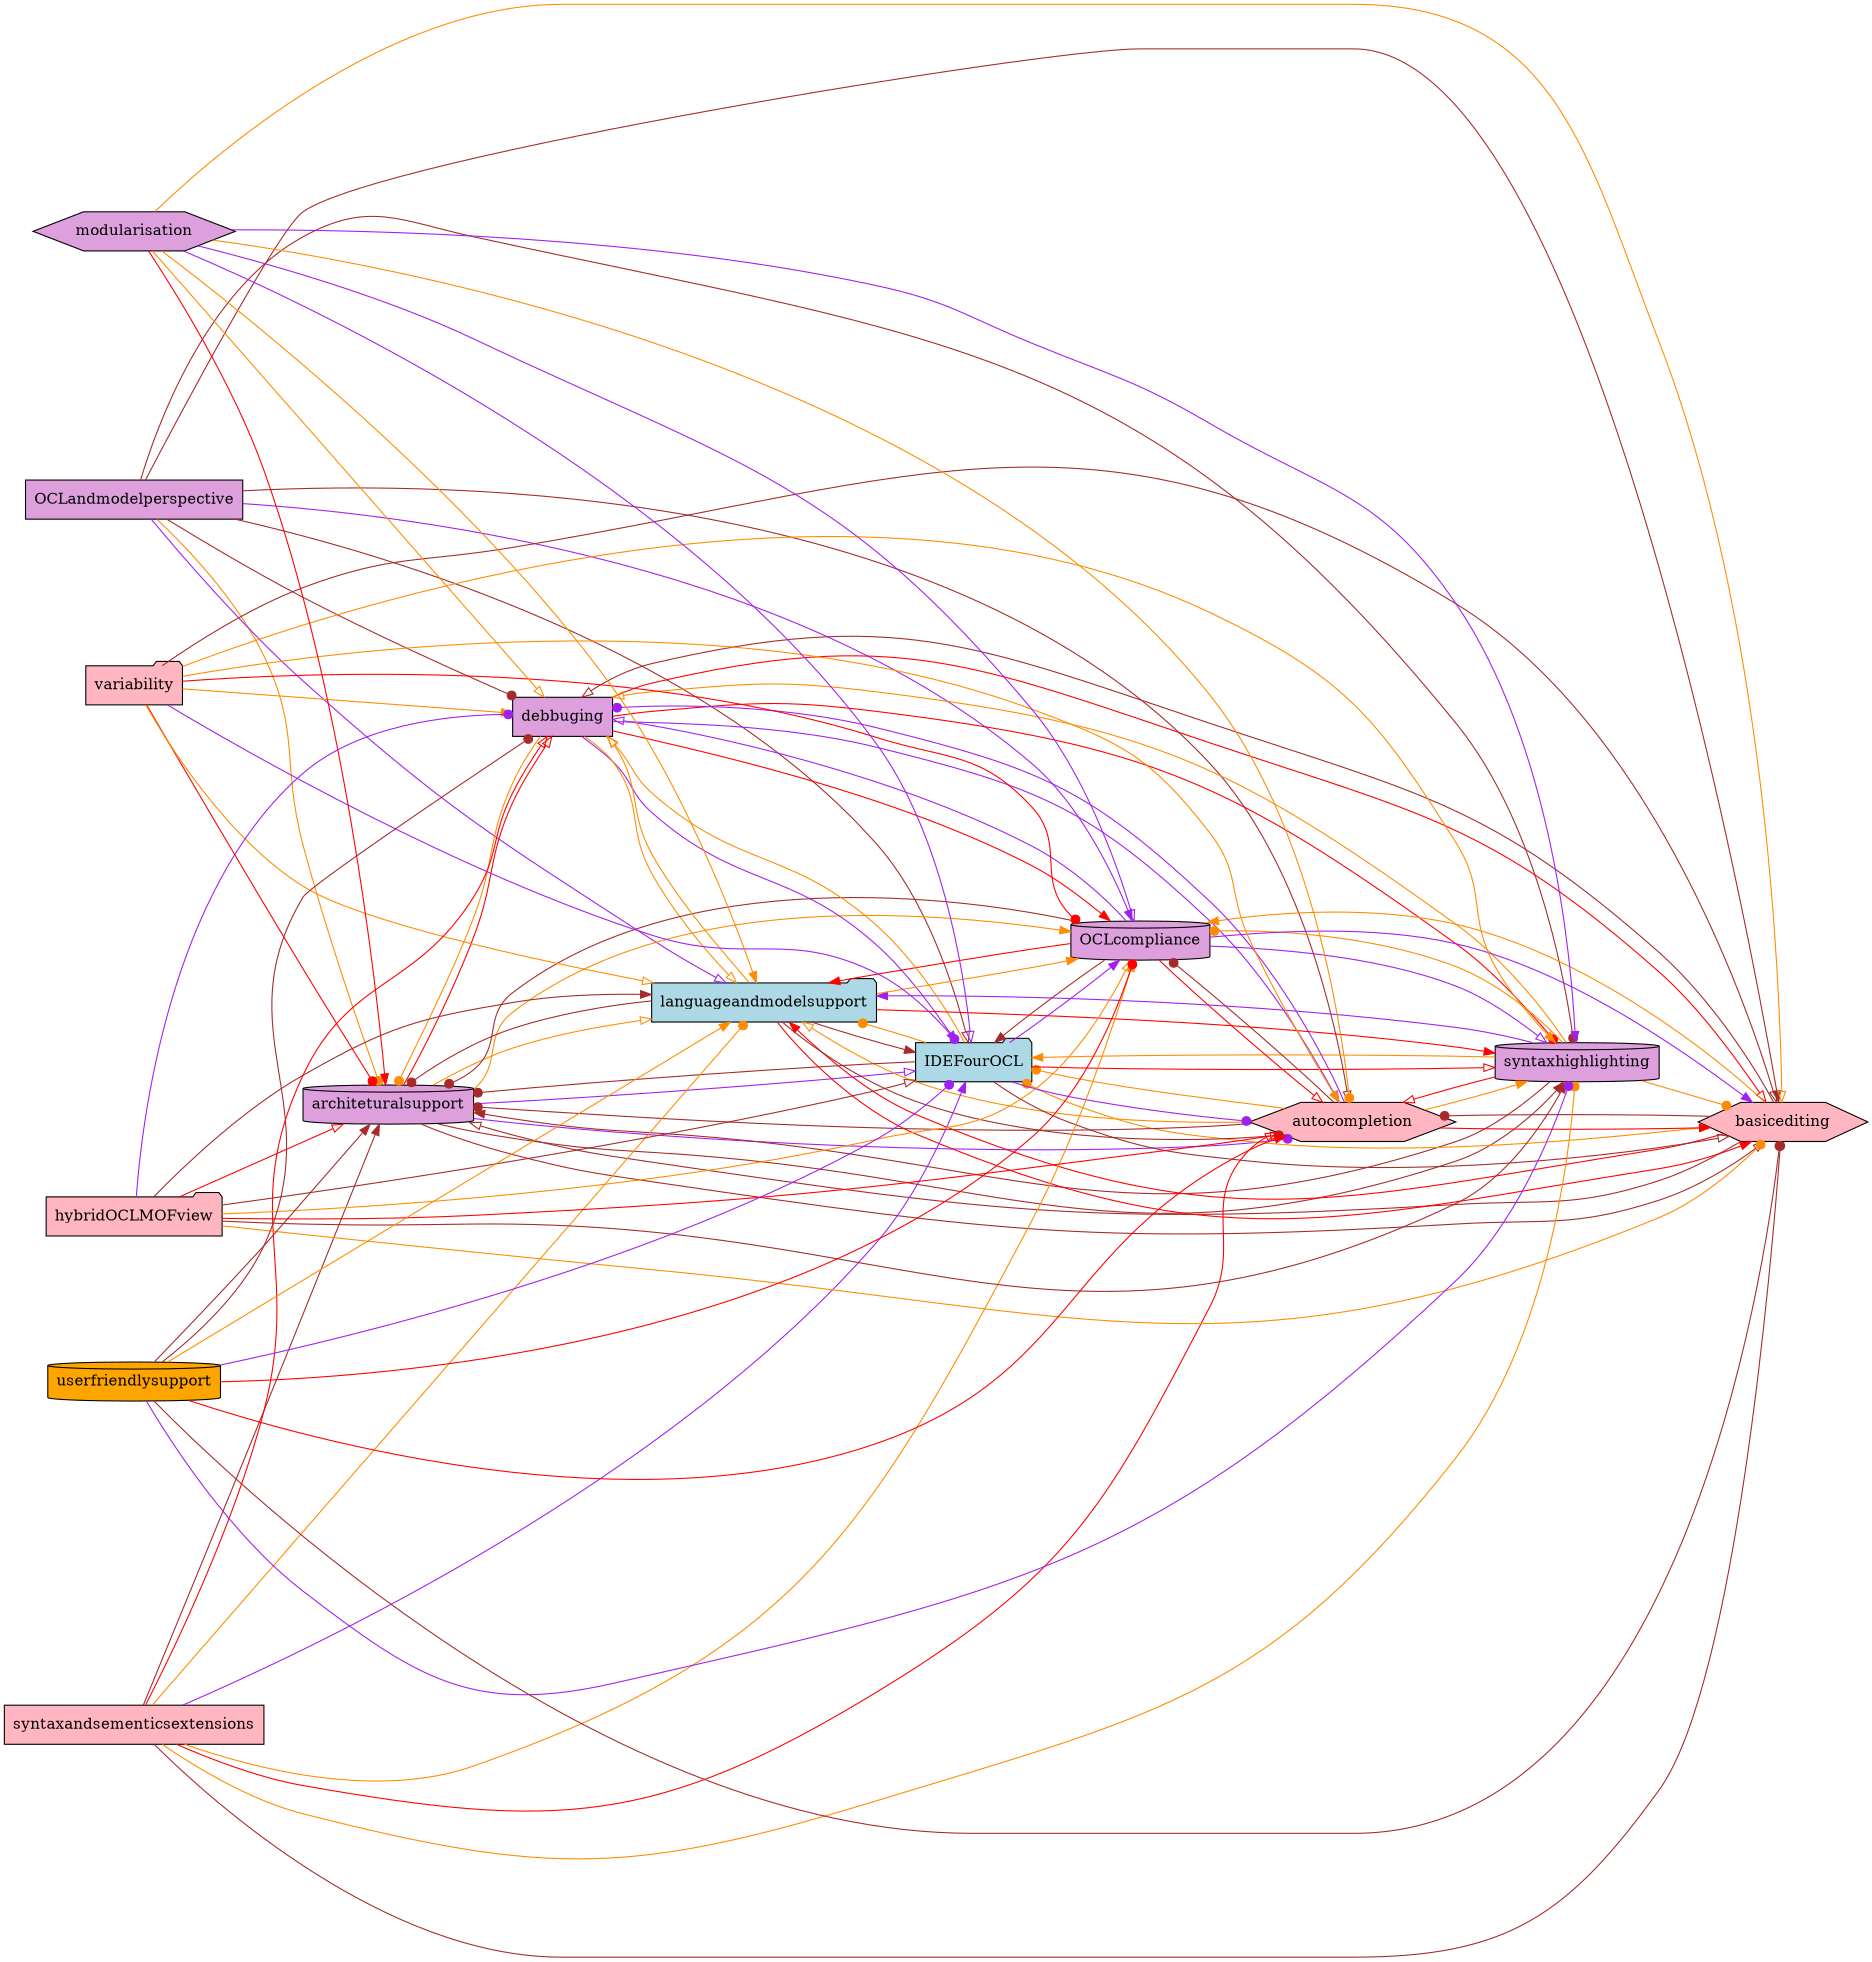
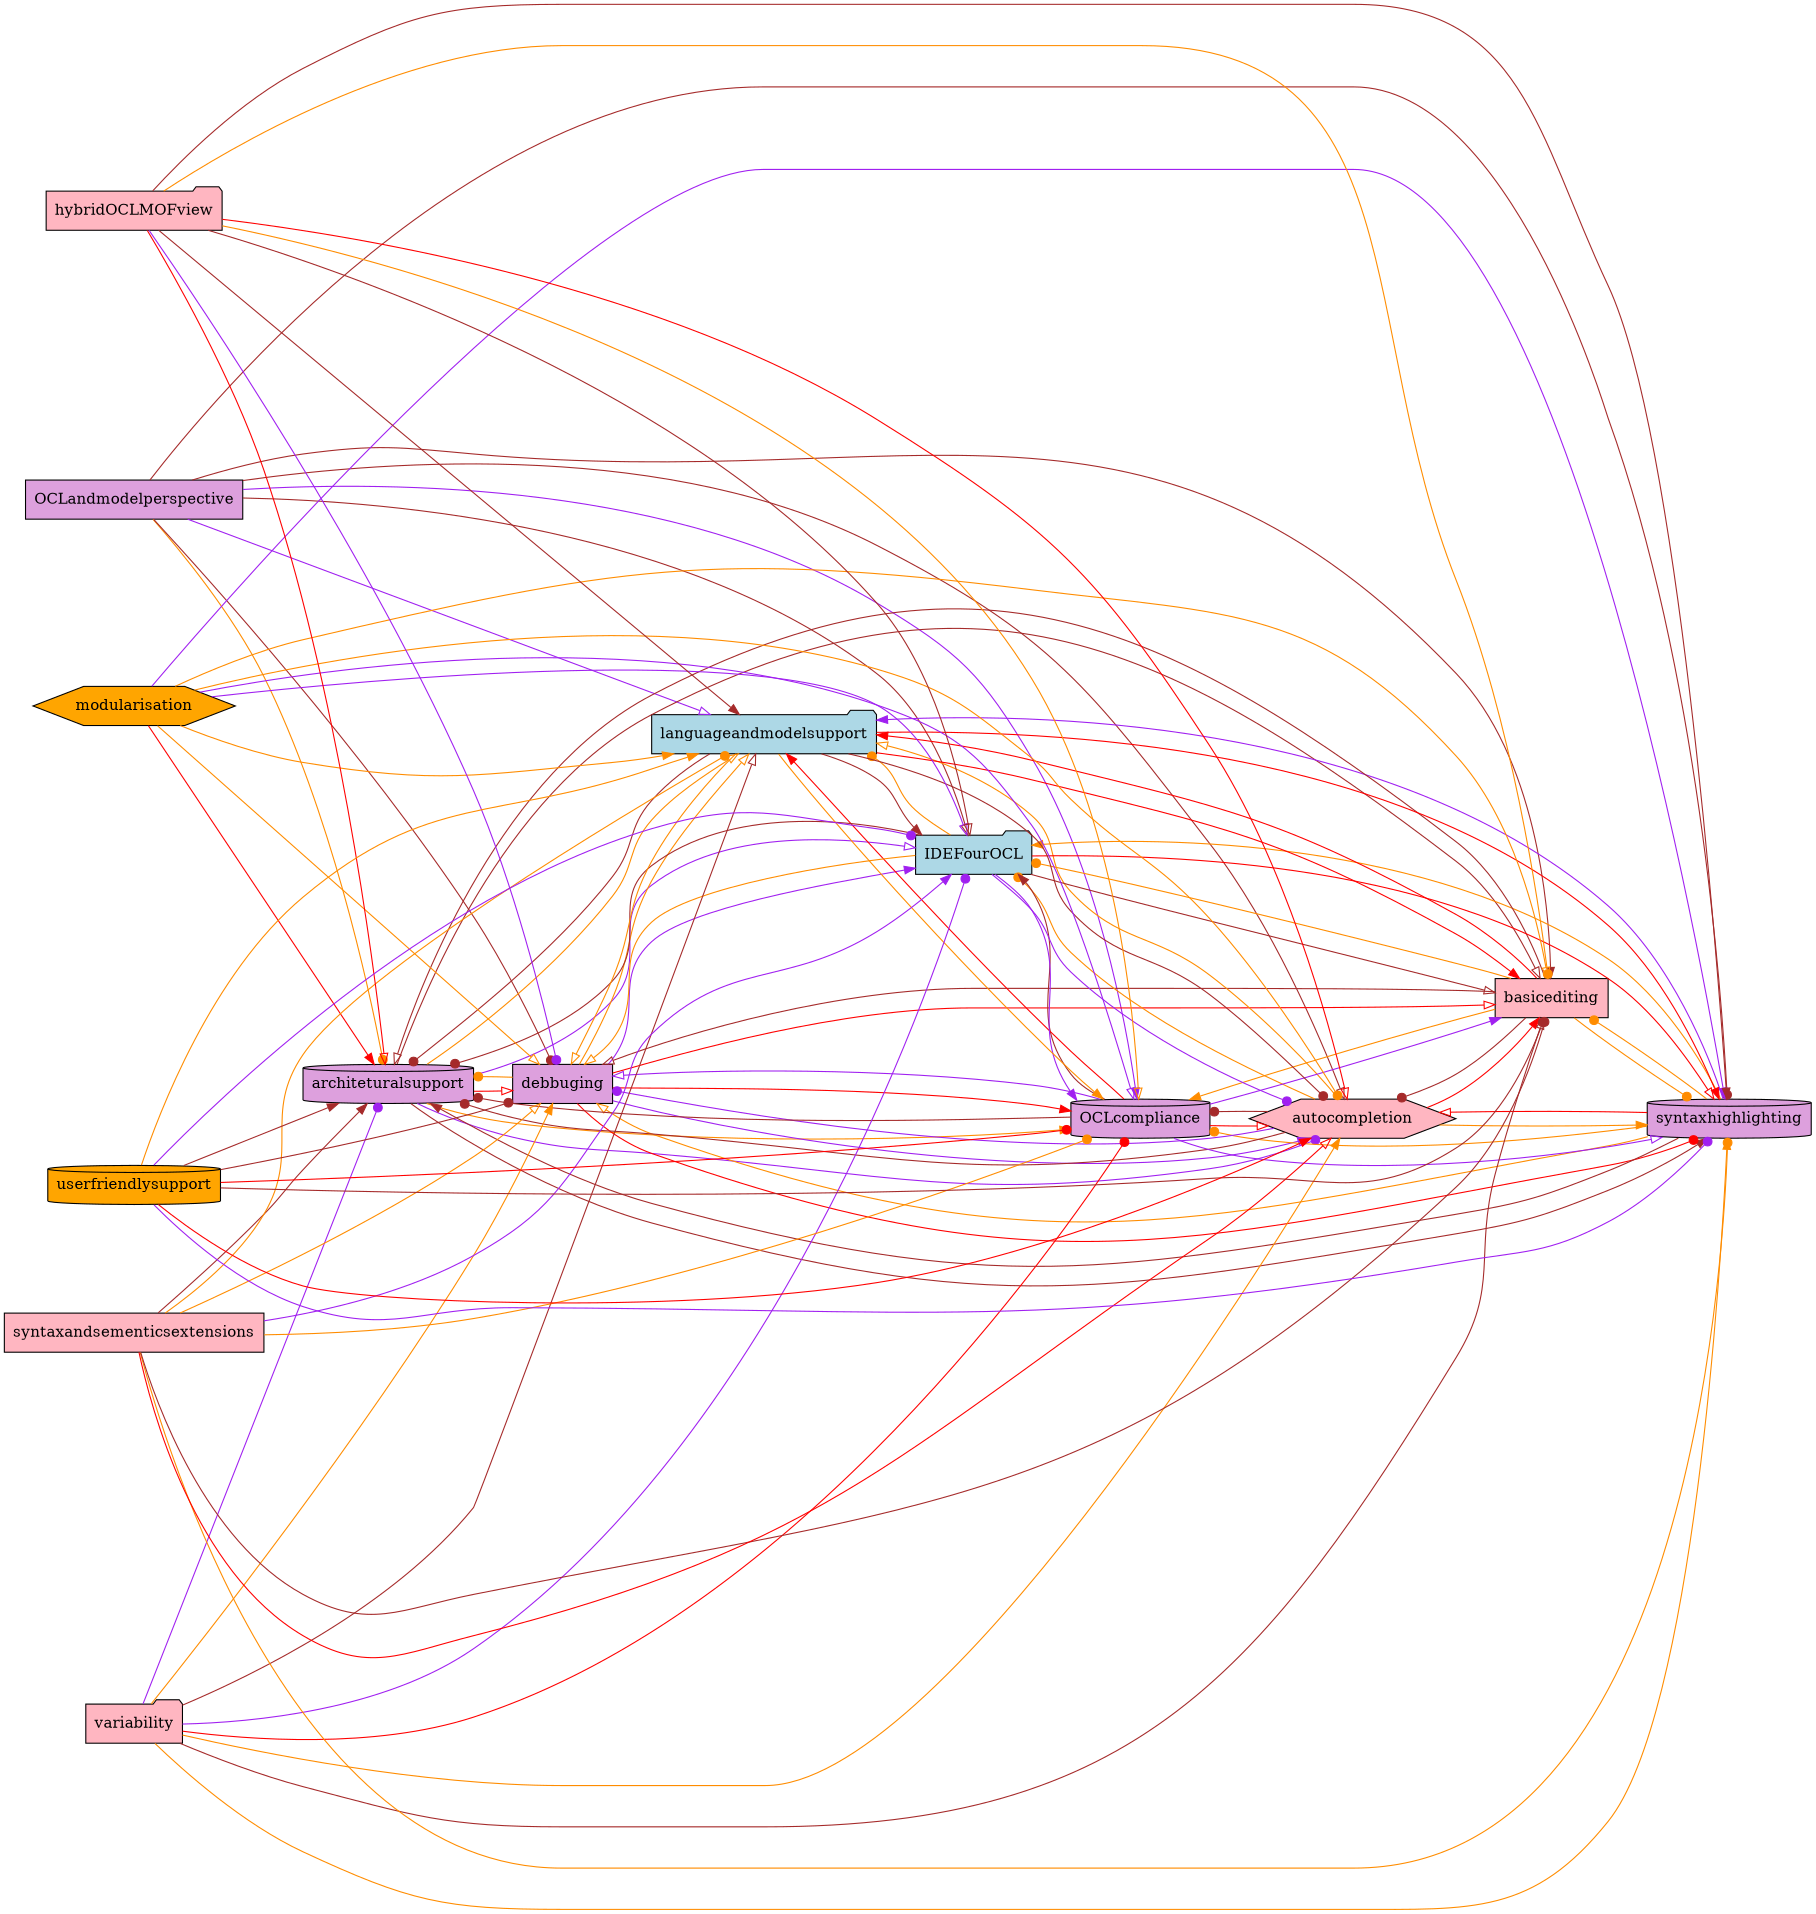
(134, 231) -> (134, 706)
(257, 892) -> (260, 1408)
(354, 909) -> (541, 1329)
none -> (1628, 1057)
(1783, 1122) -> (1552, 998)
(275, 1165) -> (363, 1223)
(808, 1571) -> (681, 1272)
